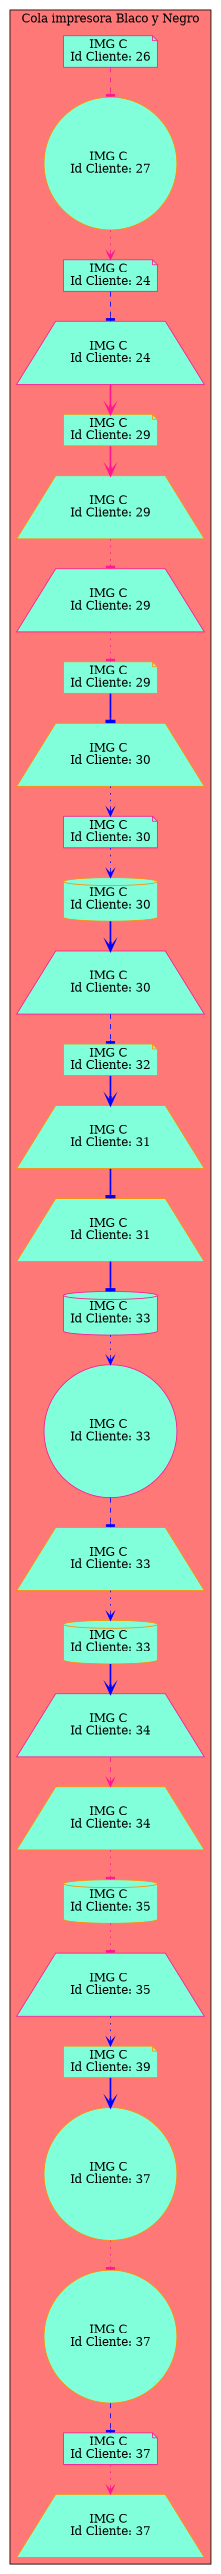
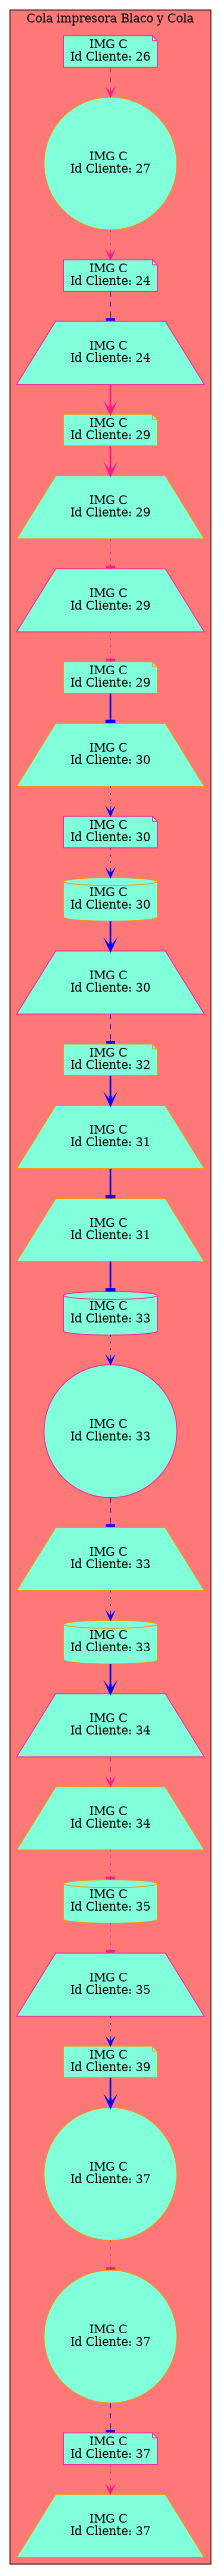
(110, 20) -> (110, 20)
(110, 80) -> (110, 80)
